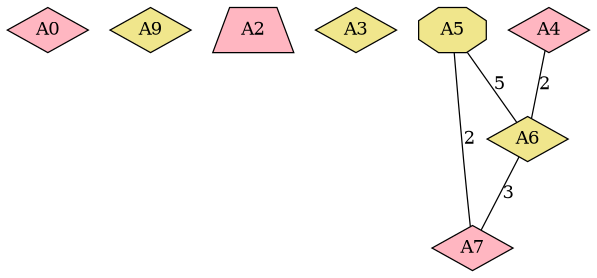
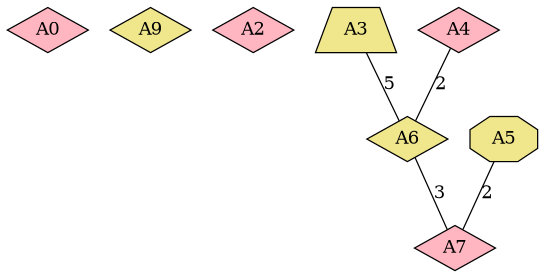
(253, 30) -> (253, 30)
(356, 30) -> (356, 30)
(492, 87) -> (383, 87)
